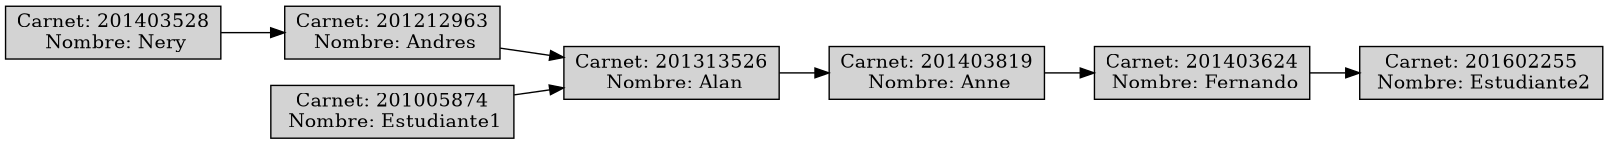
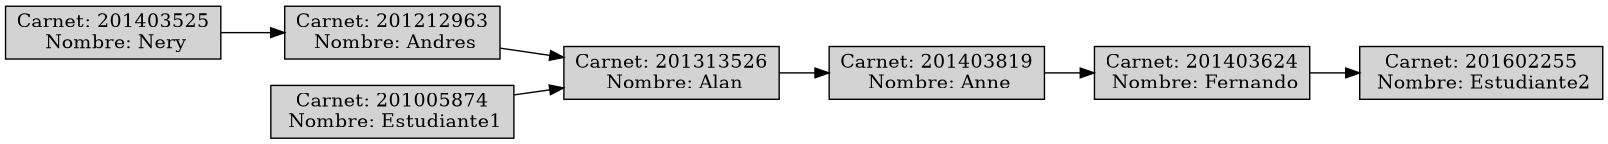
(113, 33) -> (113, 33)
